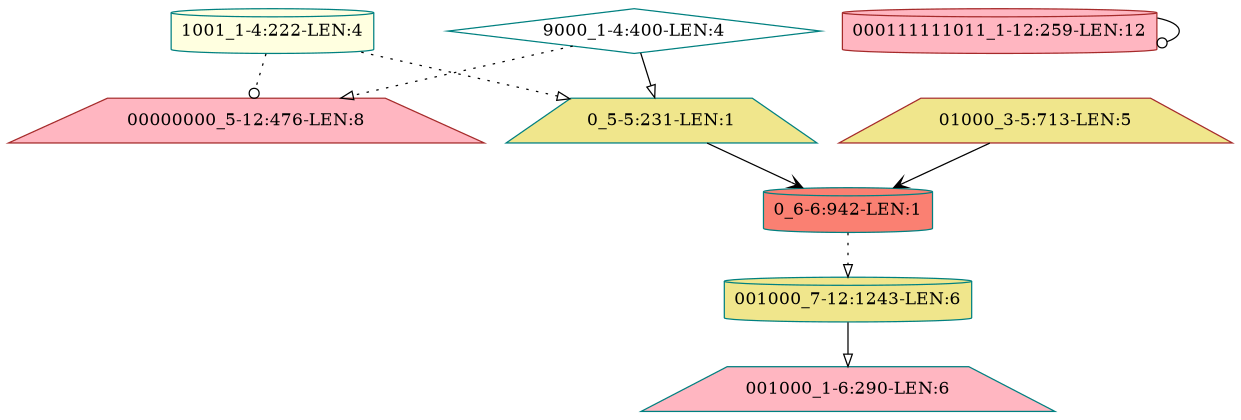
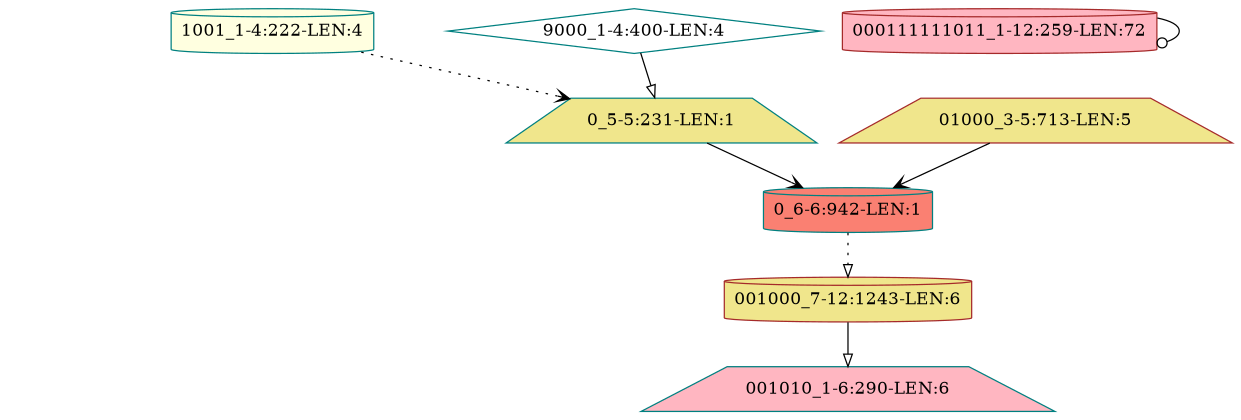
(1000, 31) -> (1000, 31)
(474, 77) -> (459, 74)
(246, 121) -> none
(848, 300) -> (848, 300)
(848, 389) -> (848, 389)
